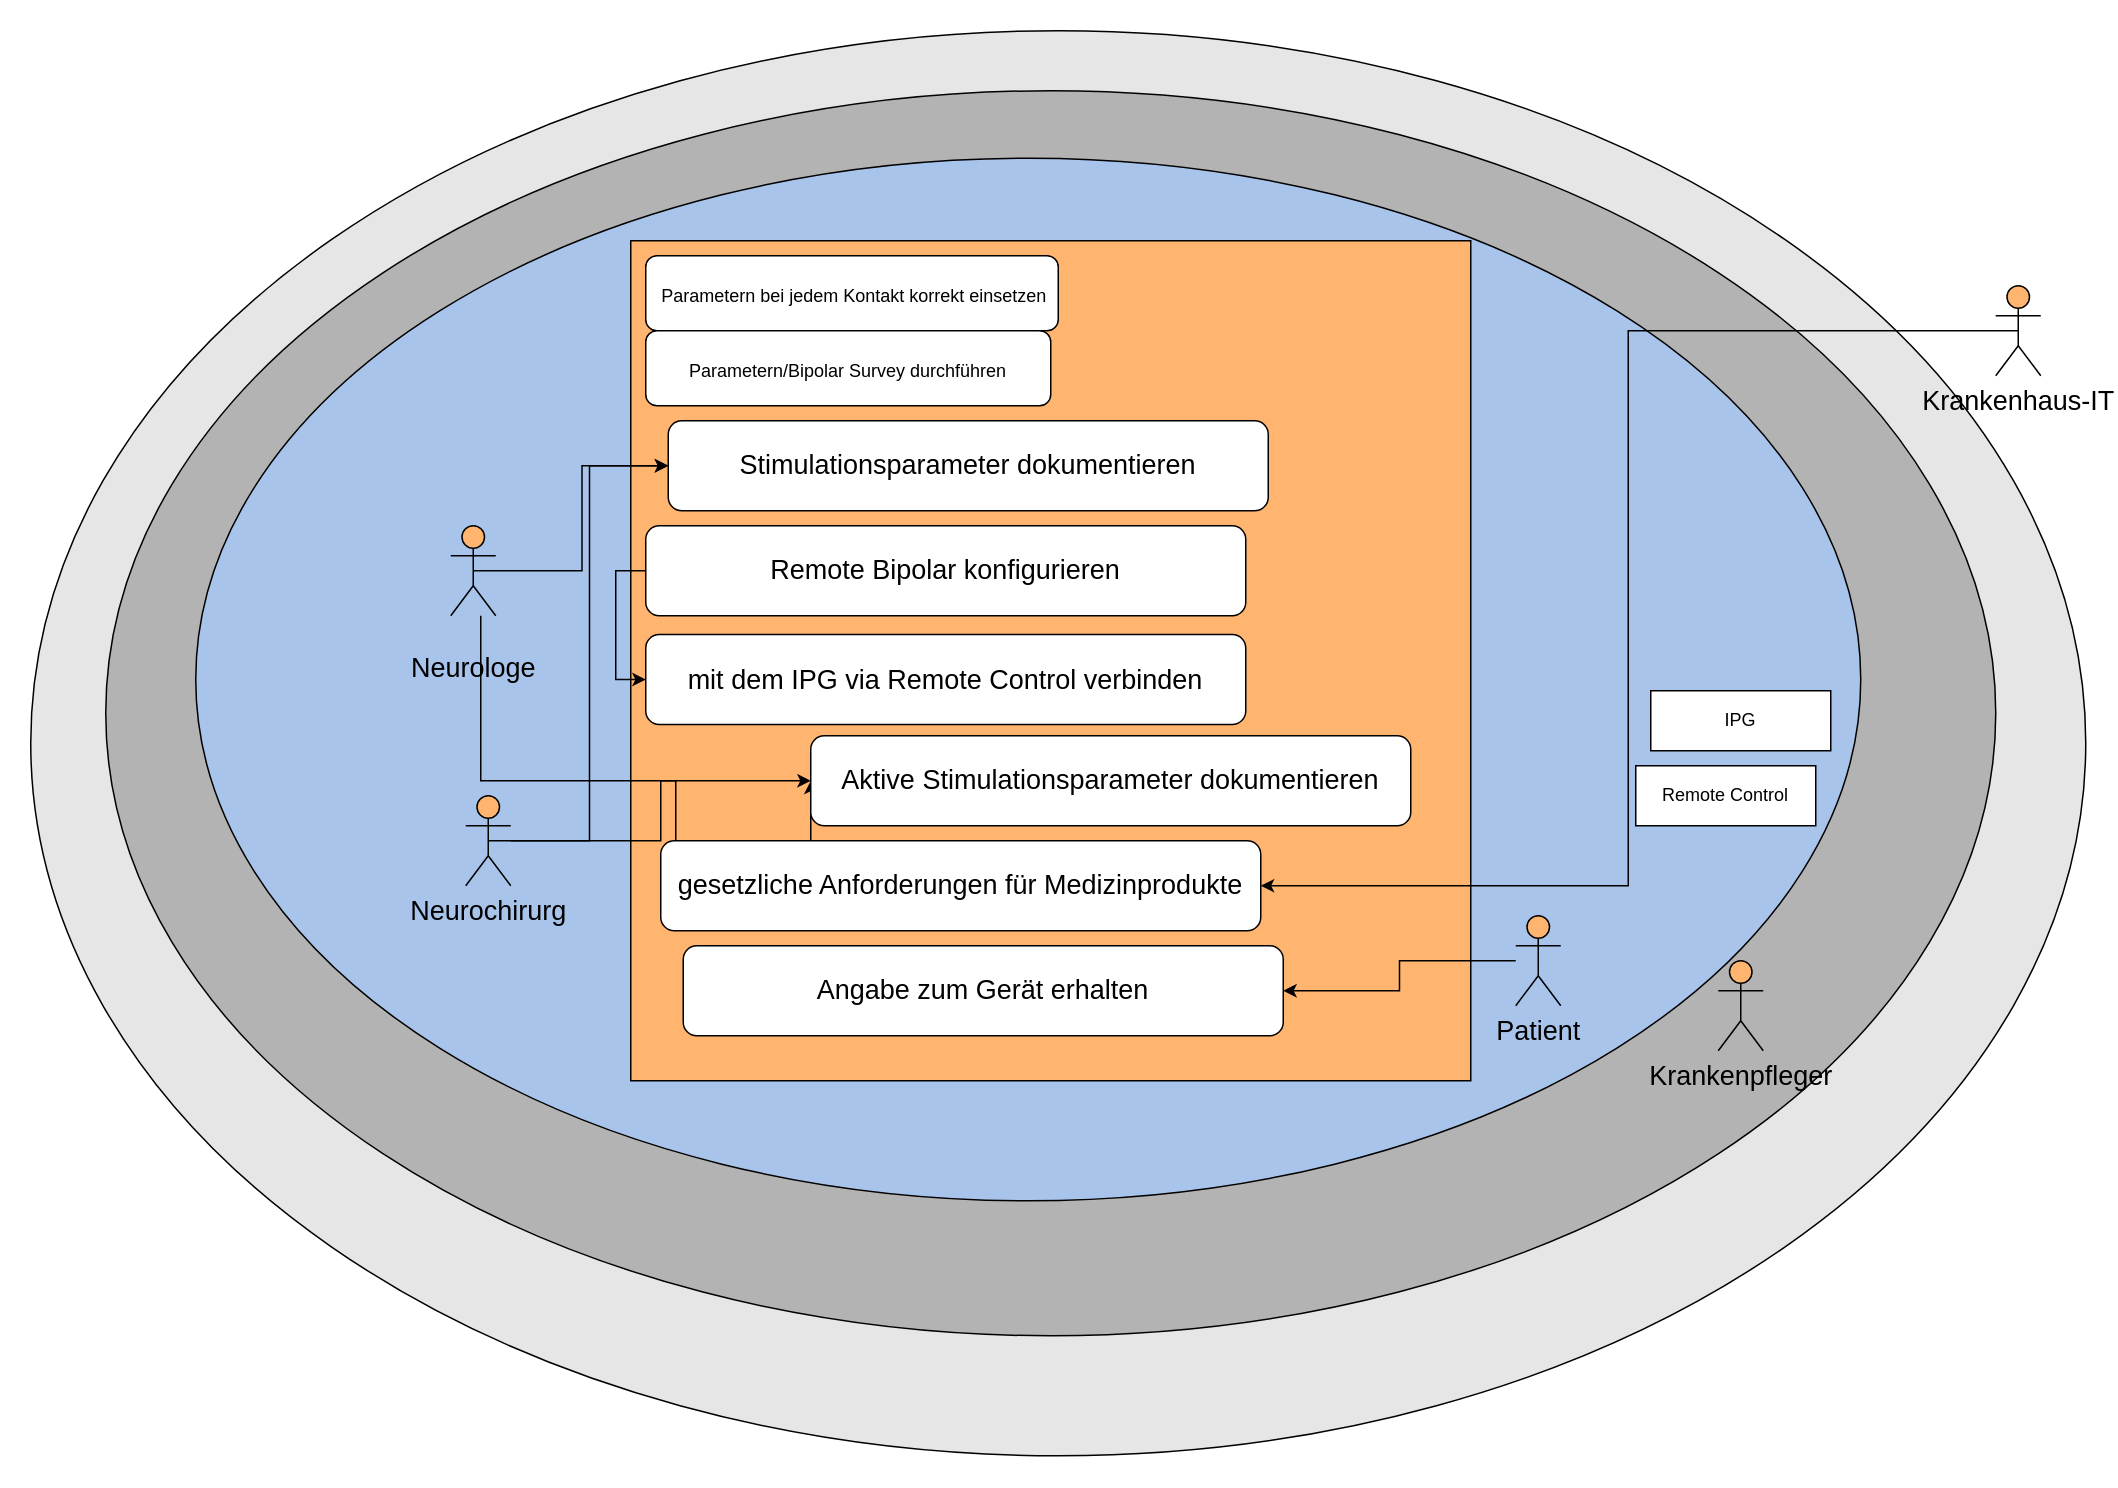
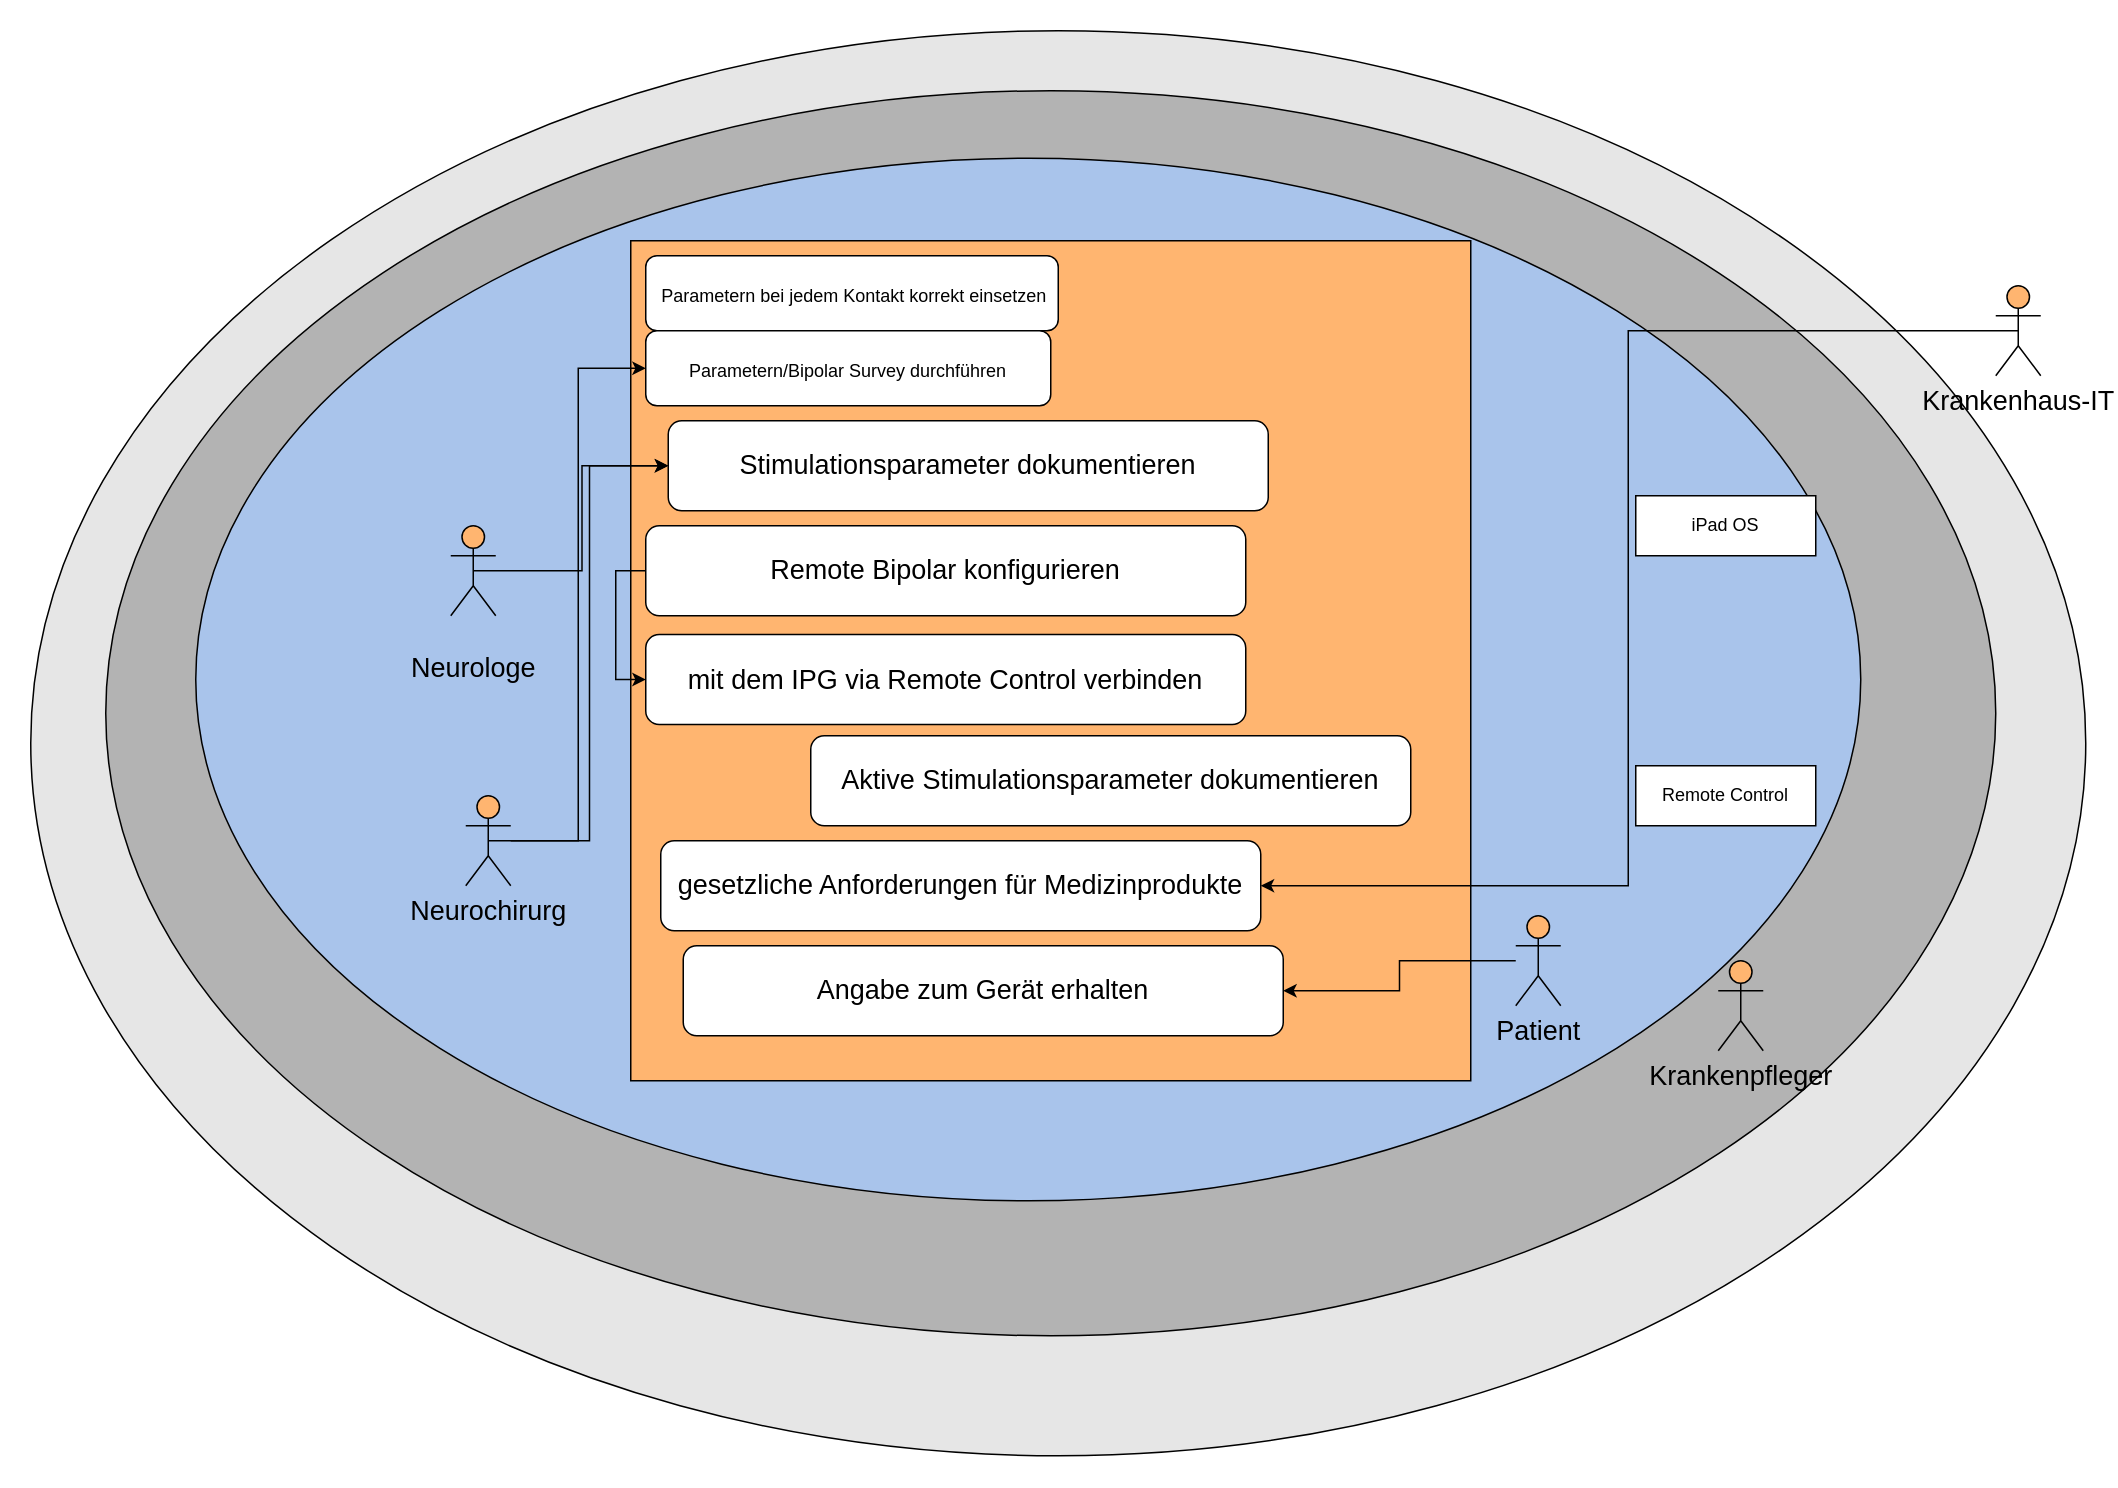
none -> (1726, 526)
(1741, 721) -> none
(486, 781) -> none
(654, 841) -> (578, 574)
